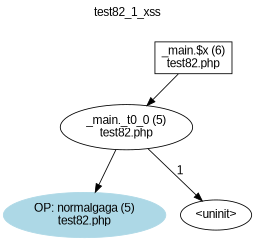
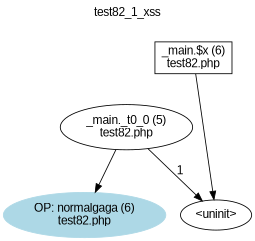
(166, 87) -> (204, 133)
(85, 215) -> (85, 215)
